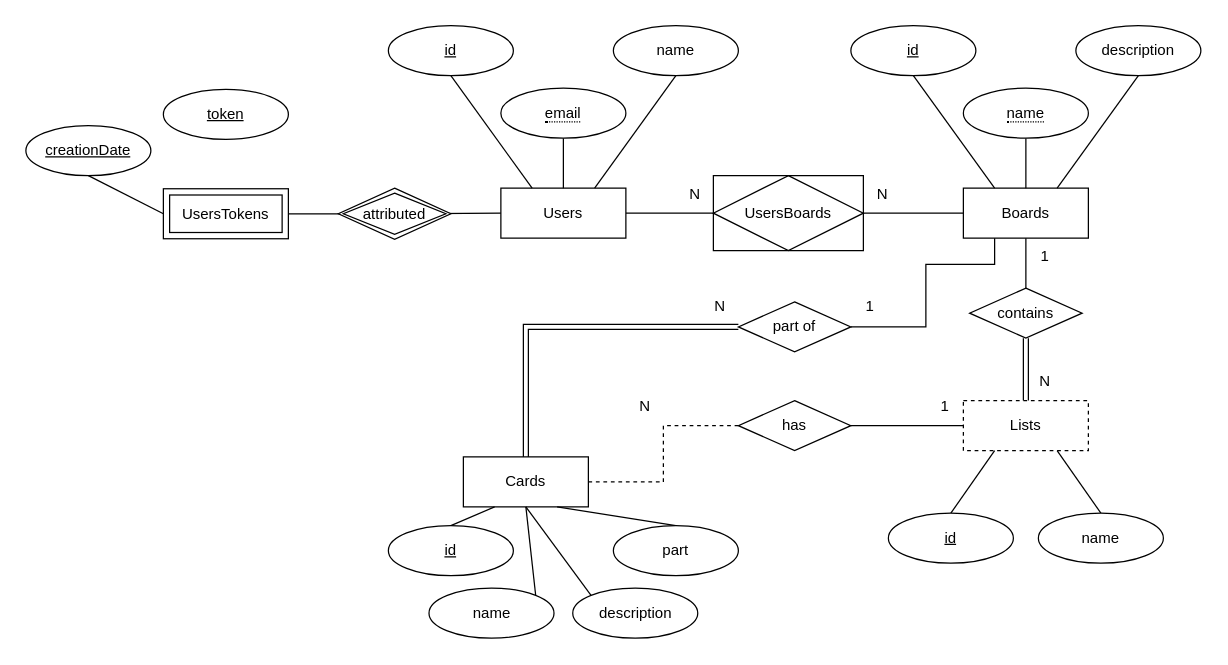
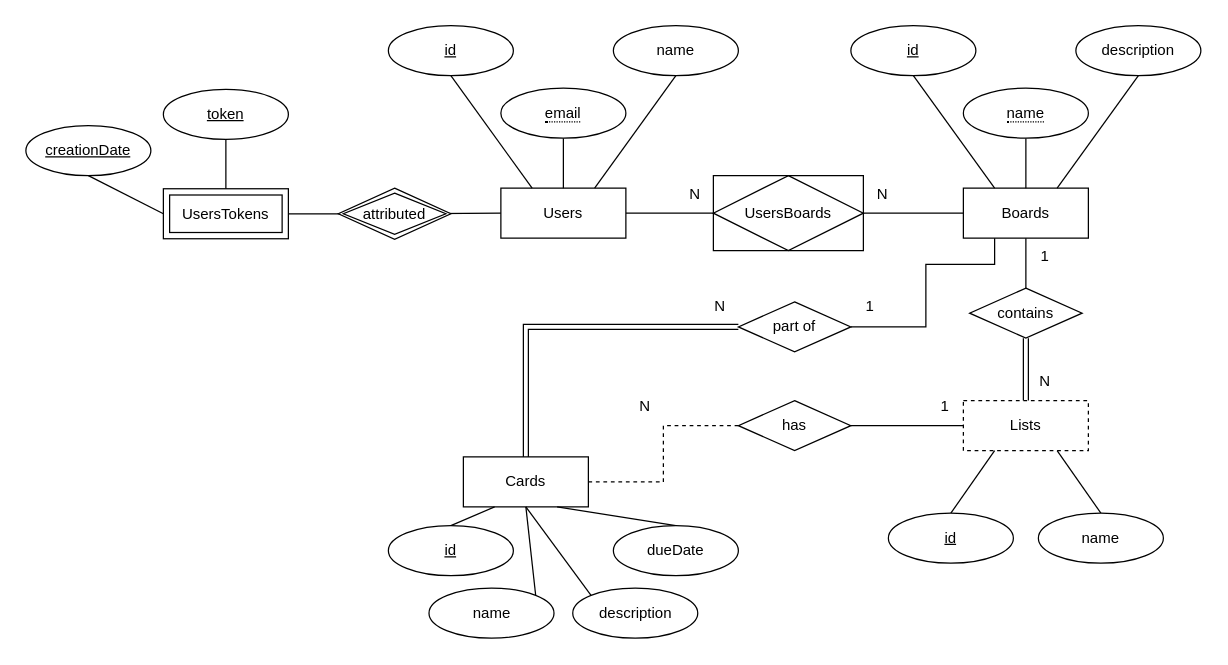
none -> (226, 164)
(676, 551) -> (676, 551)
